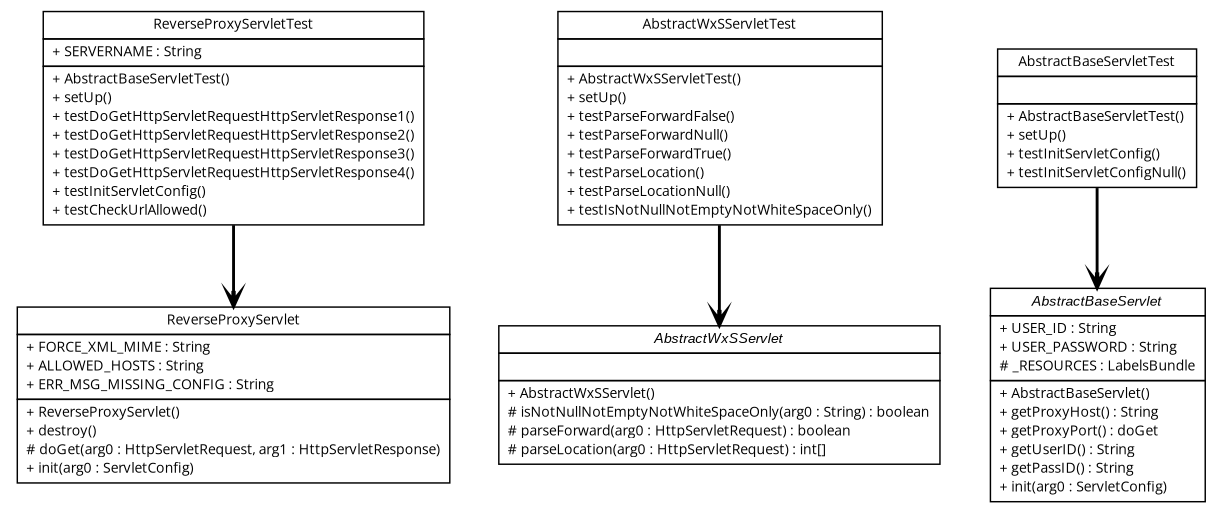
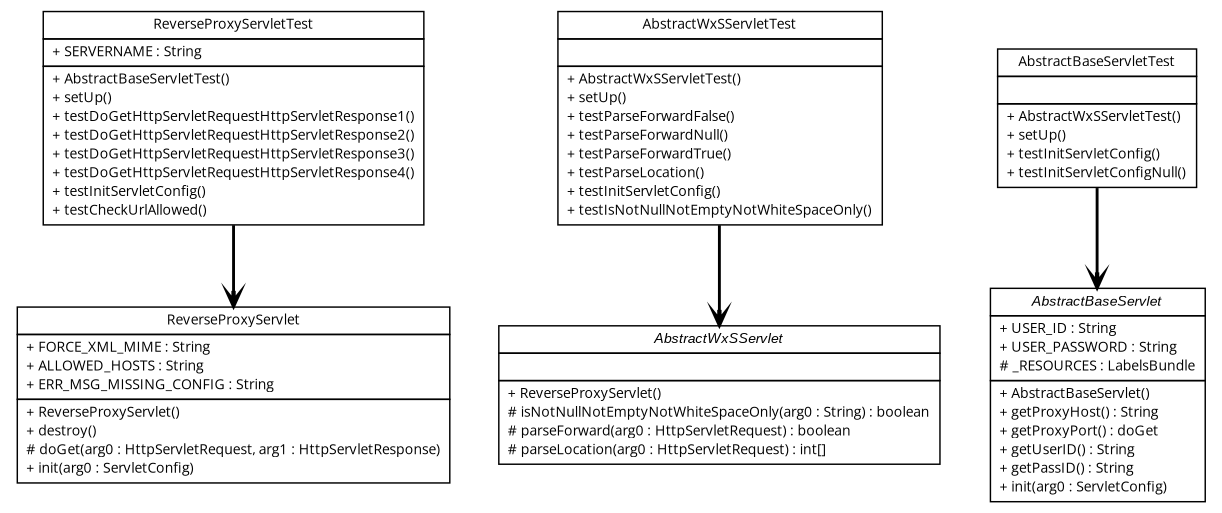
(1096, 117) -> (1094, 117)
(649, 192) -> (644, 192)
(582, 394) -> (585, 394)
